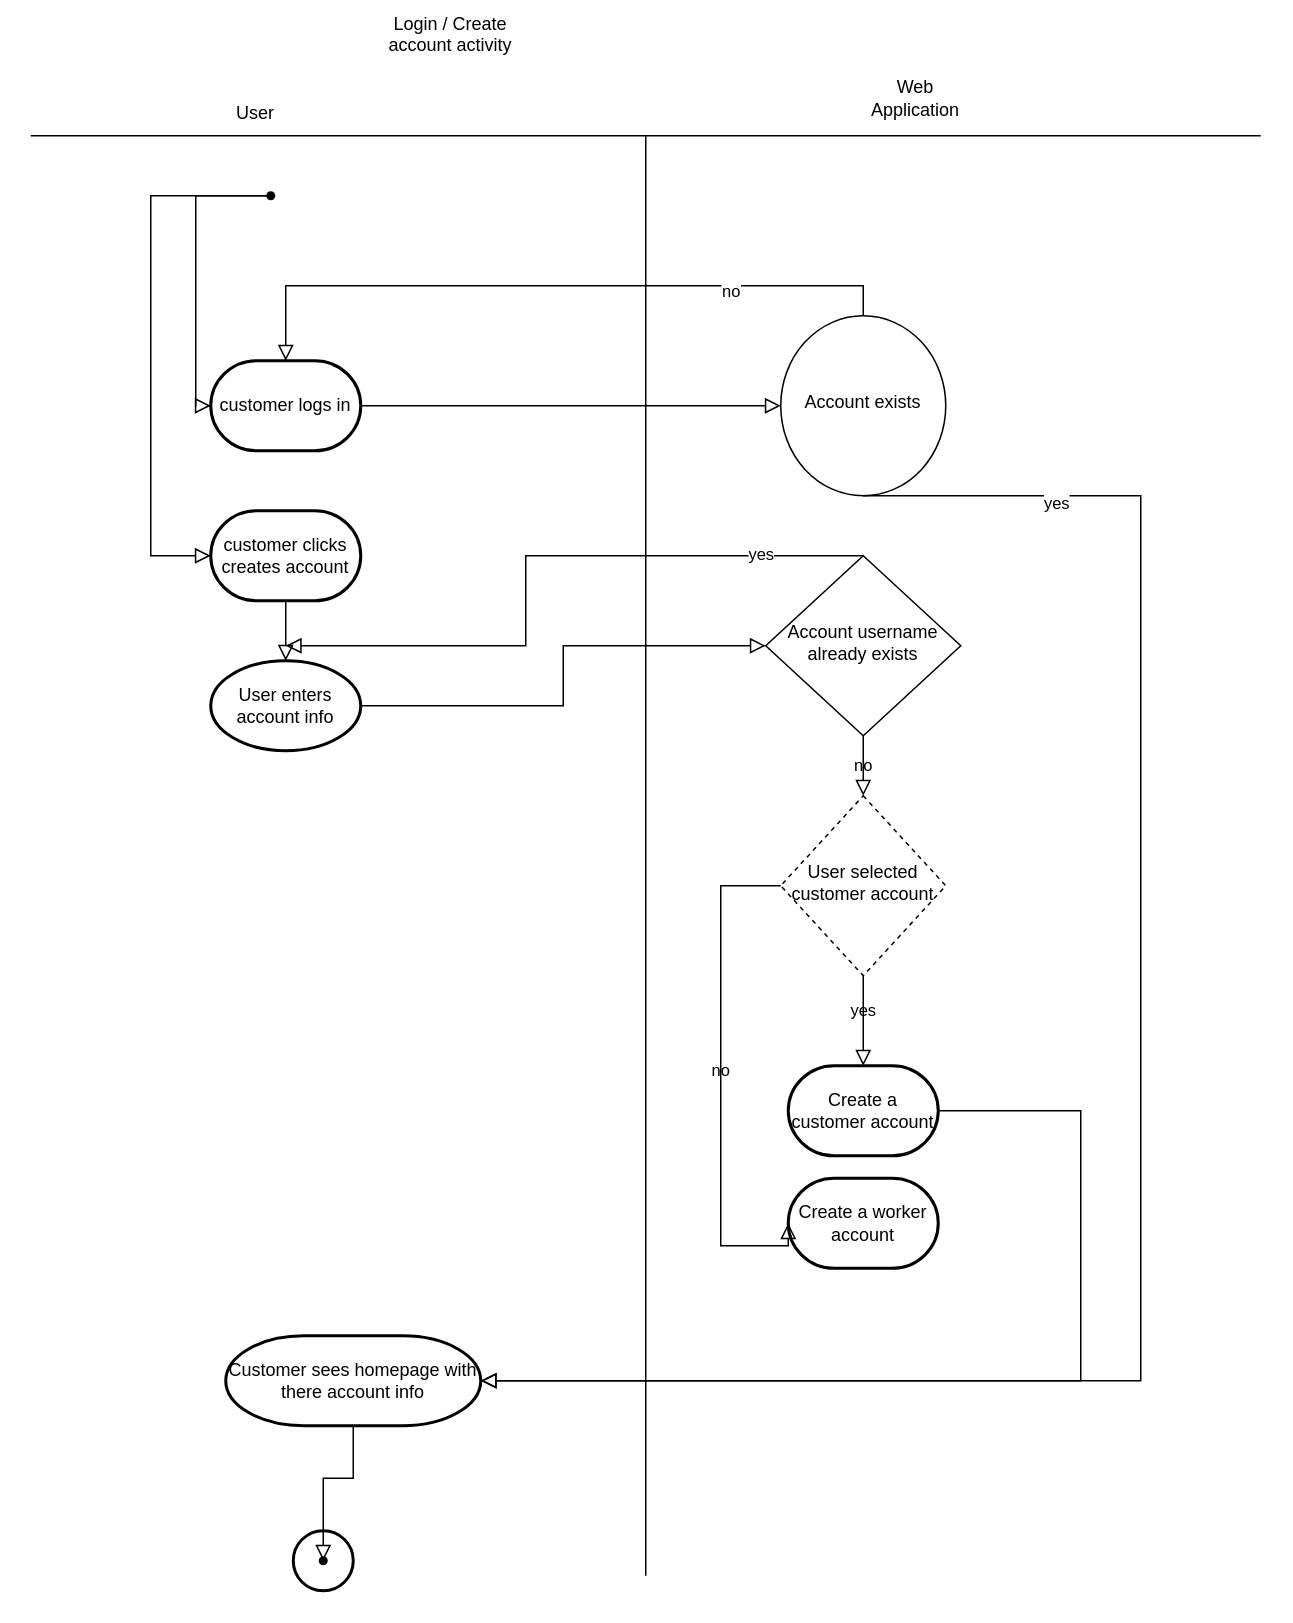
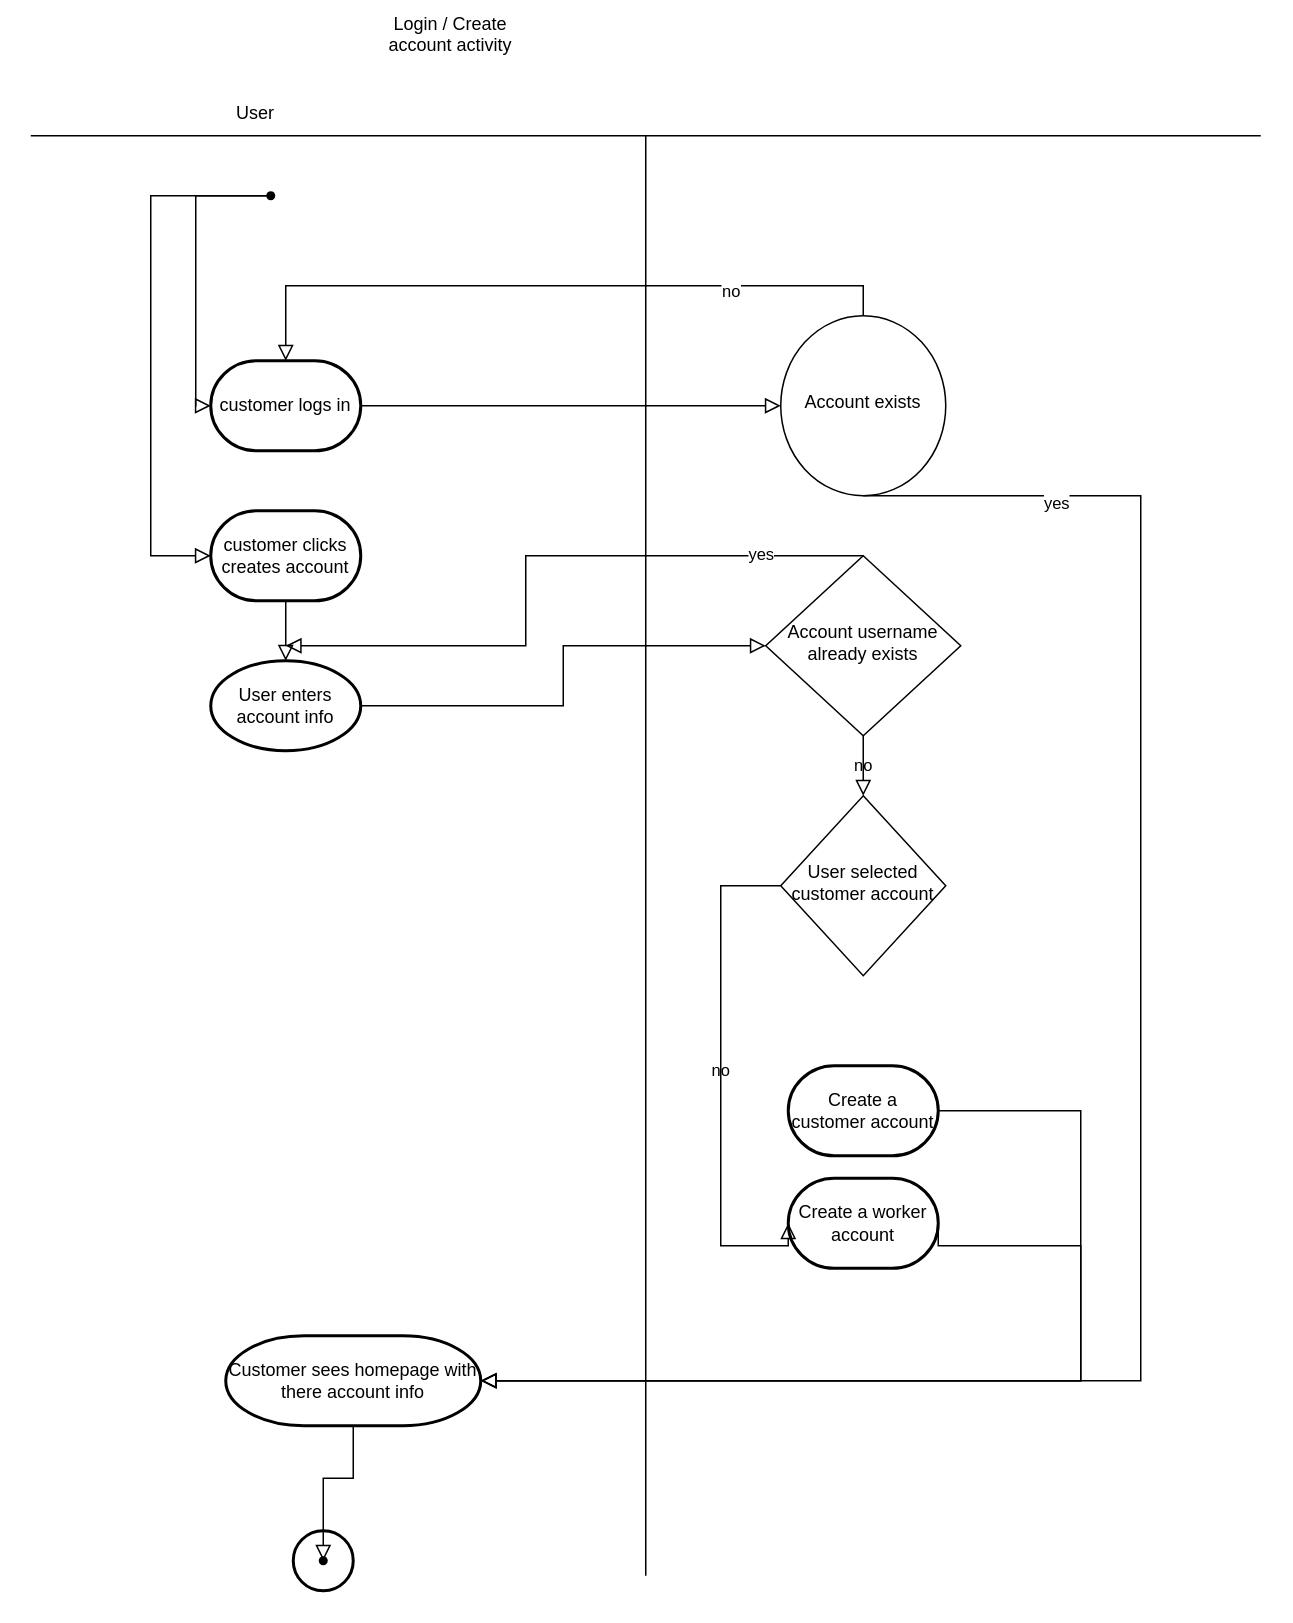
(916, 98) -> none
(863, 886) -> (863, 886)
(863, 1013) -> none
none -> (1001, 1246)
